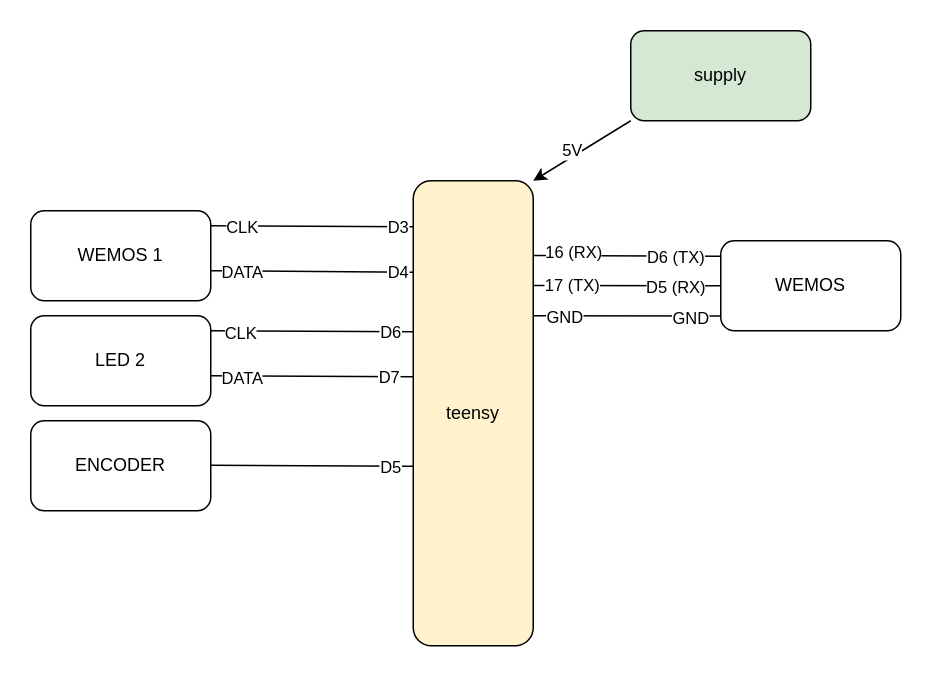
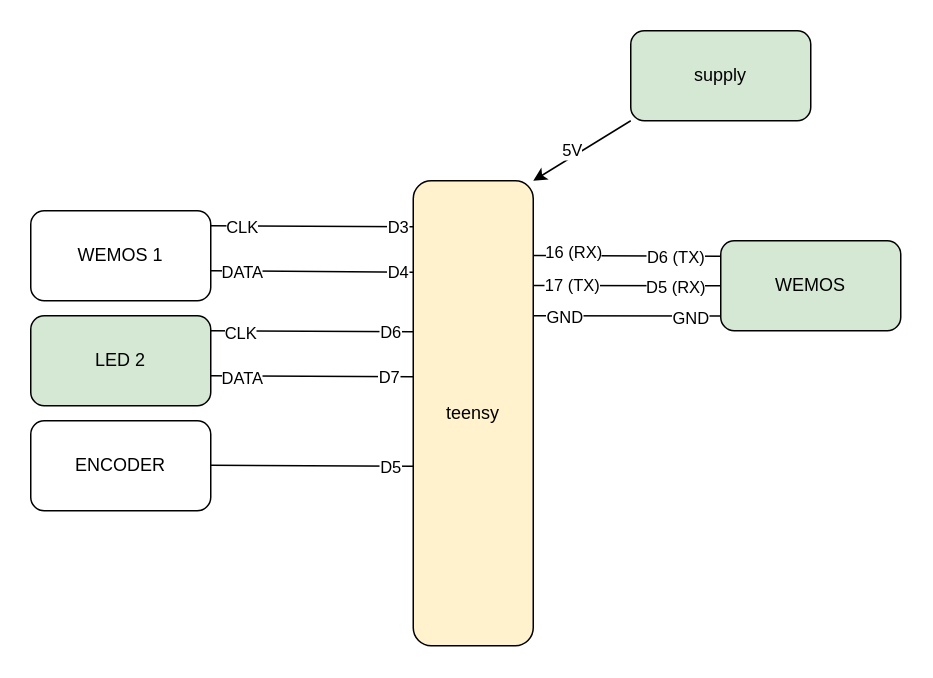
(811, 286) -> (811, 286)
(121, 361) -> (121, 361)
